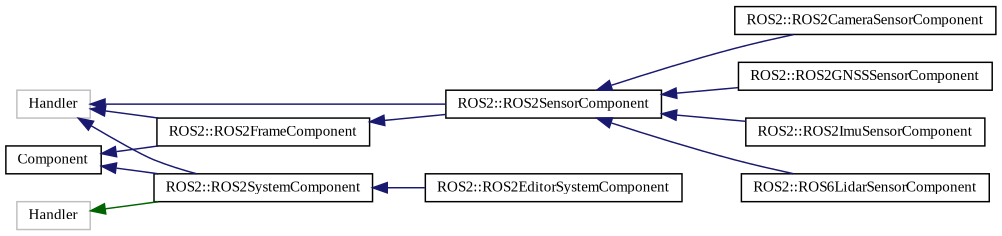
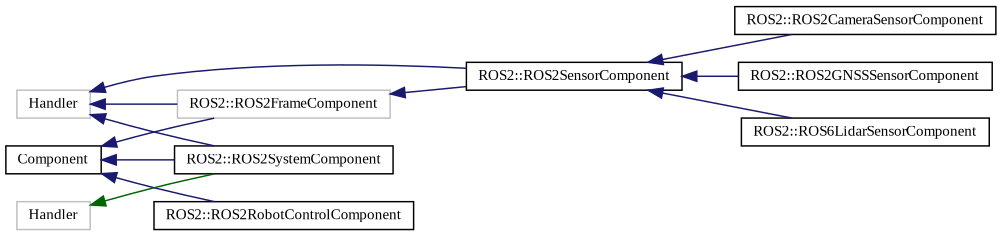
(263, 132) -> (284, 104)
(865, 132) -> none
(554, 188) -> none
none -> (284, 216)
